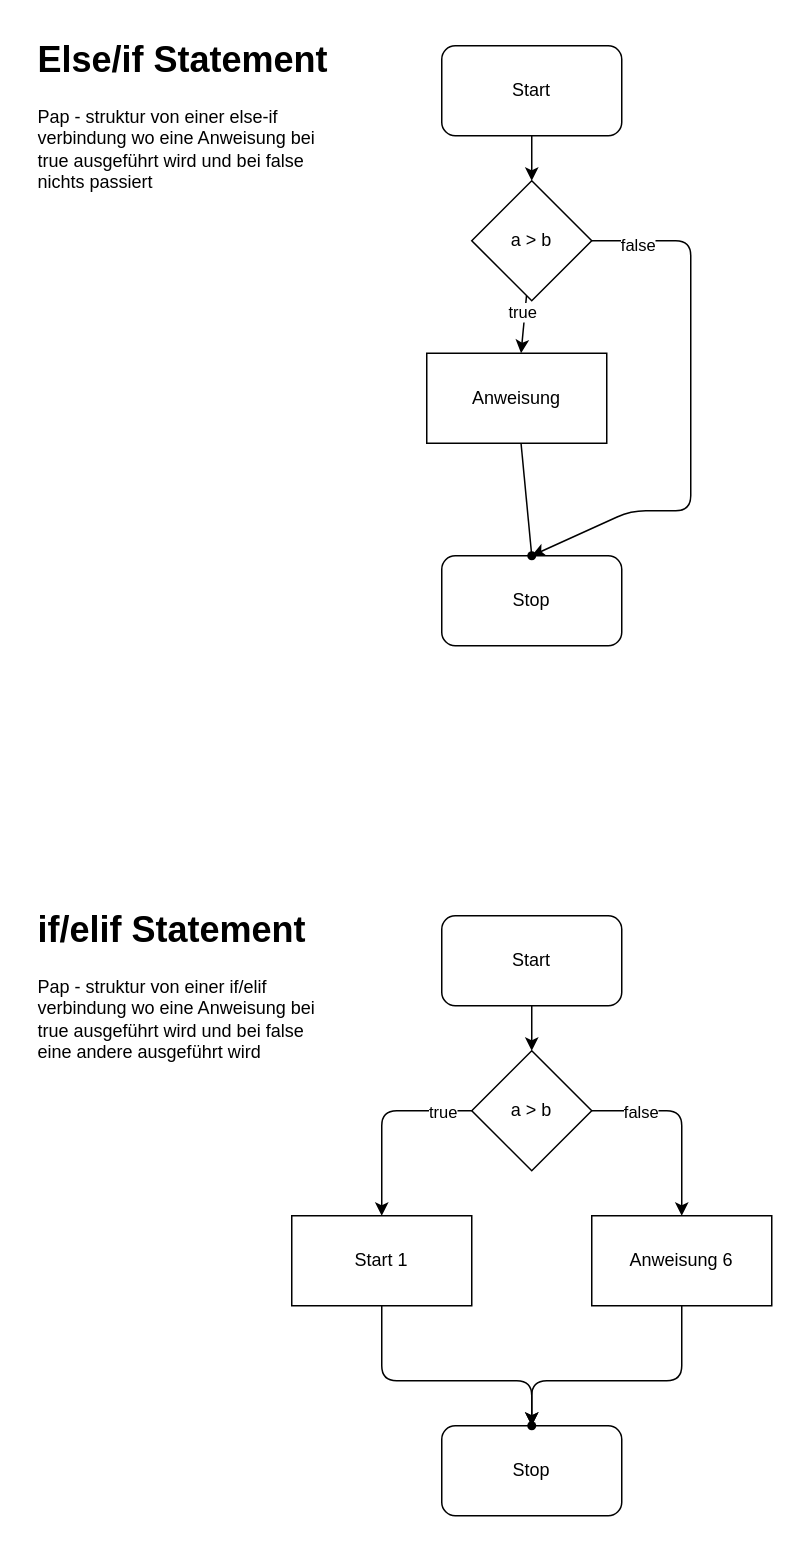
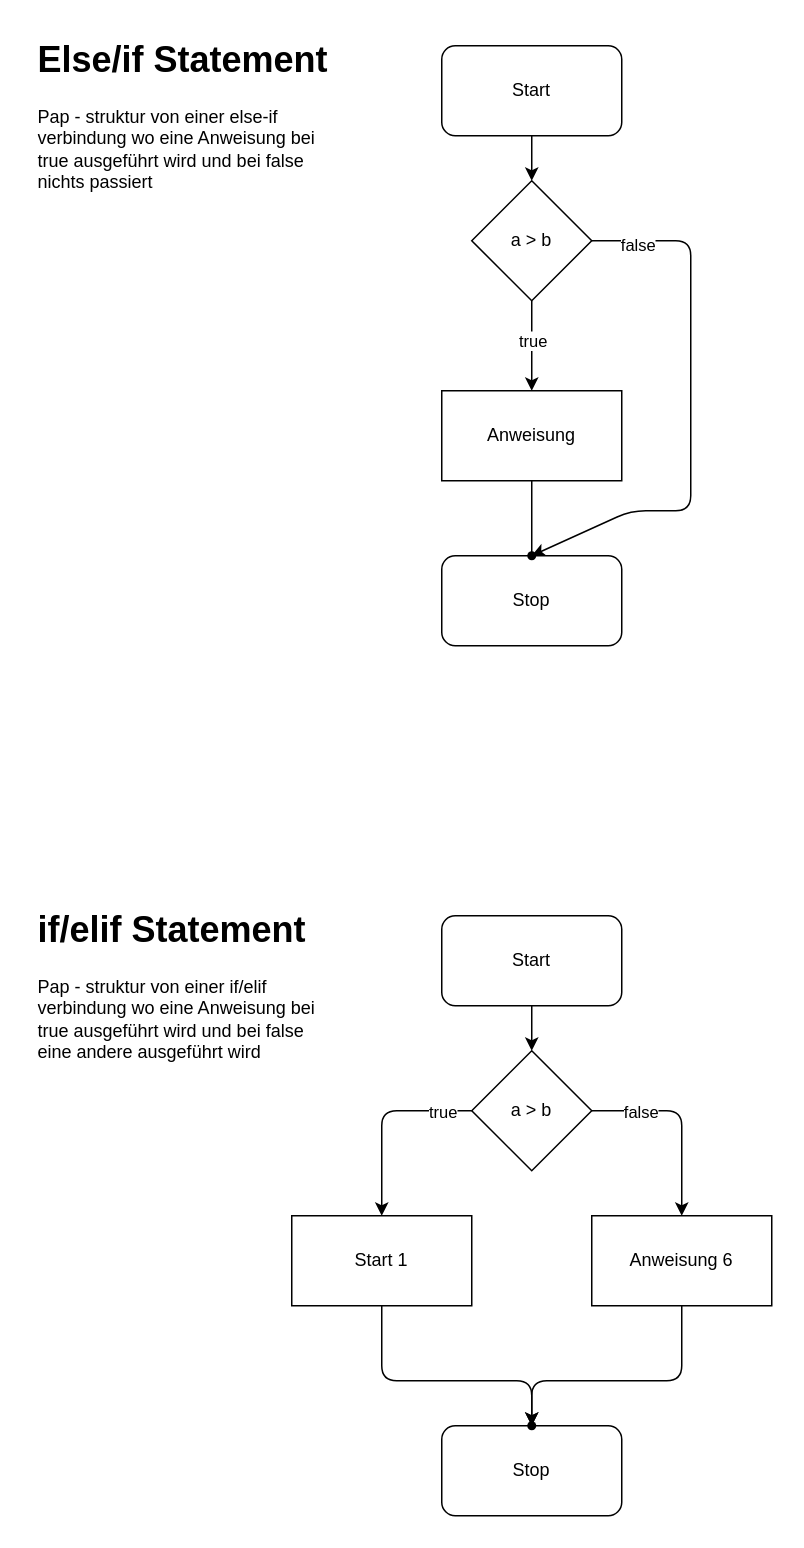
(517, 398) -> (532, 436)
